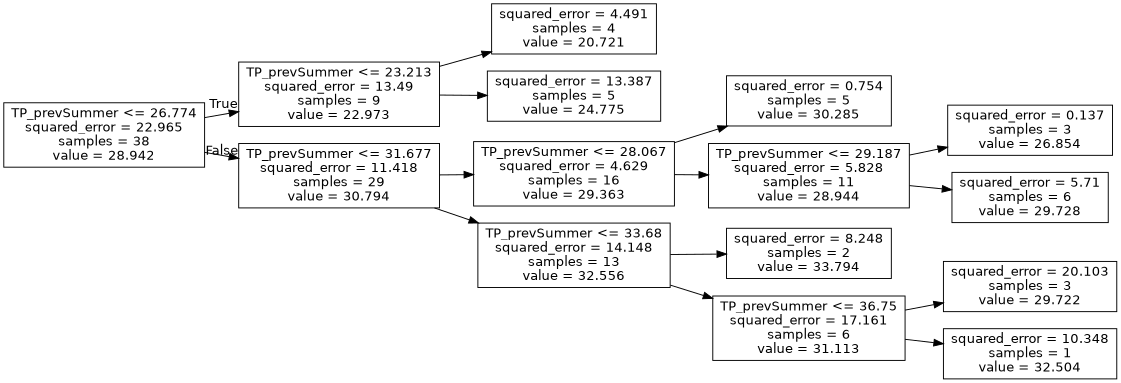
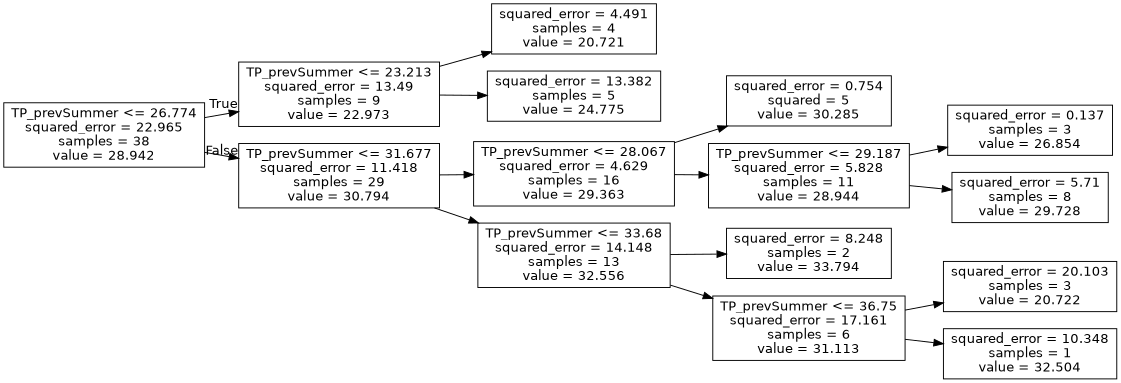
(574, 96) -> (574, 96)
(809, 101) -> (809, 101)
(1030, 197) -> (1030, 197)
(1030, 287) -> (1030, 287)
